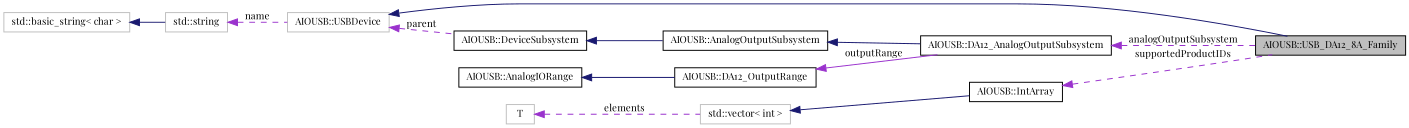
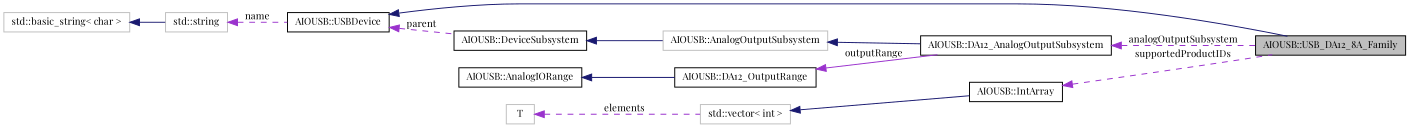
(338, 22) -> (338, 22)
(745, 41) -> (745, 41)
